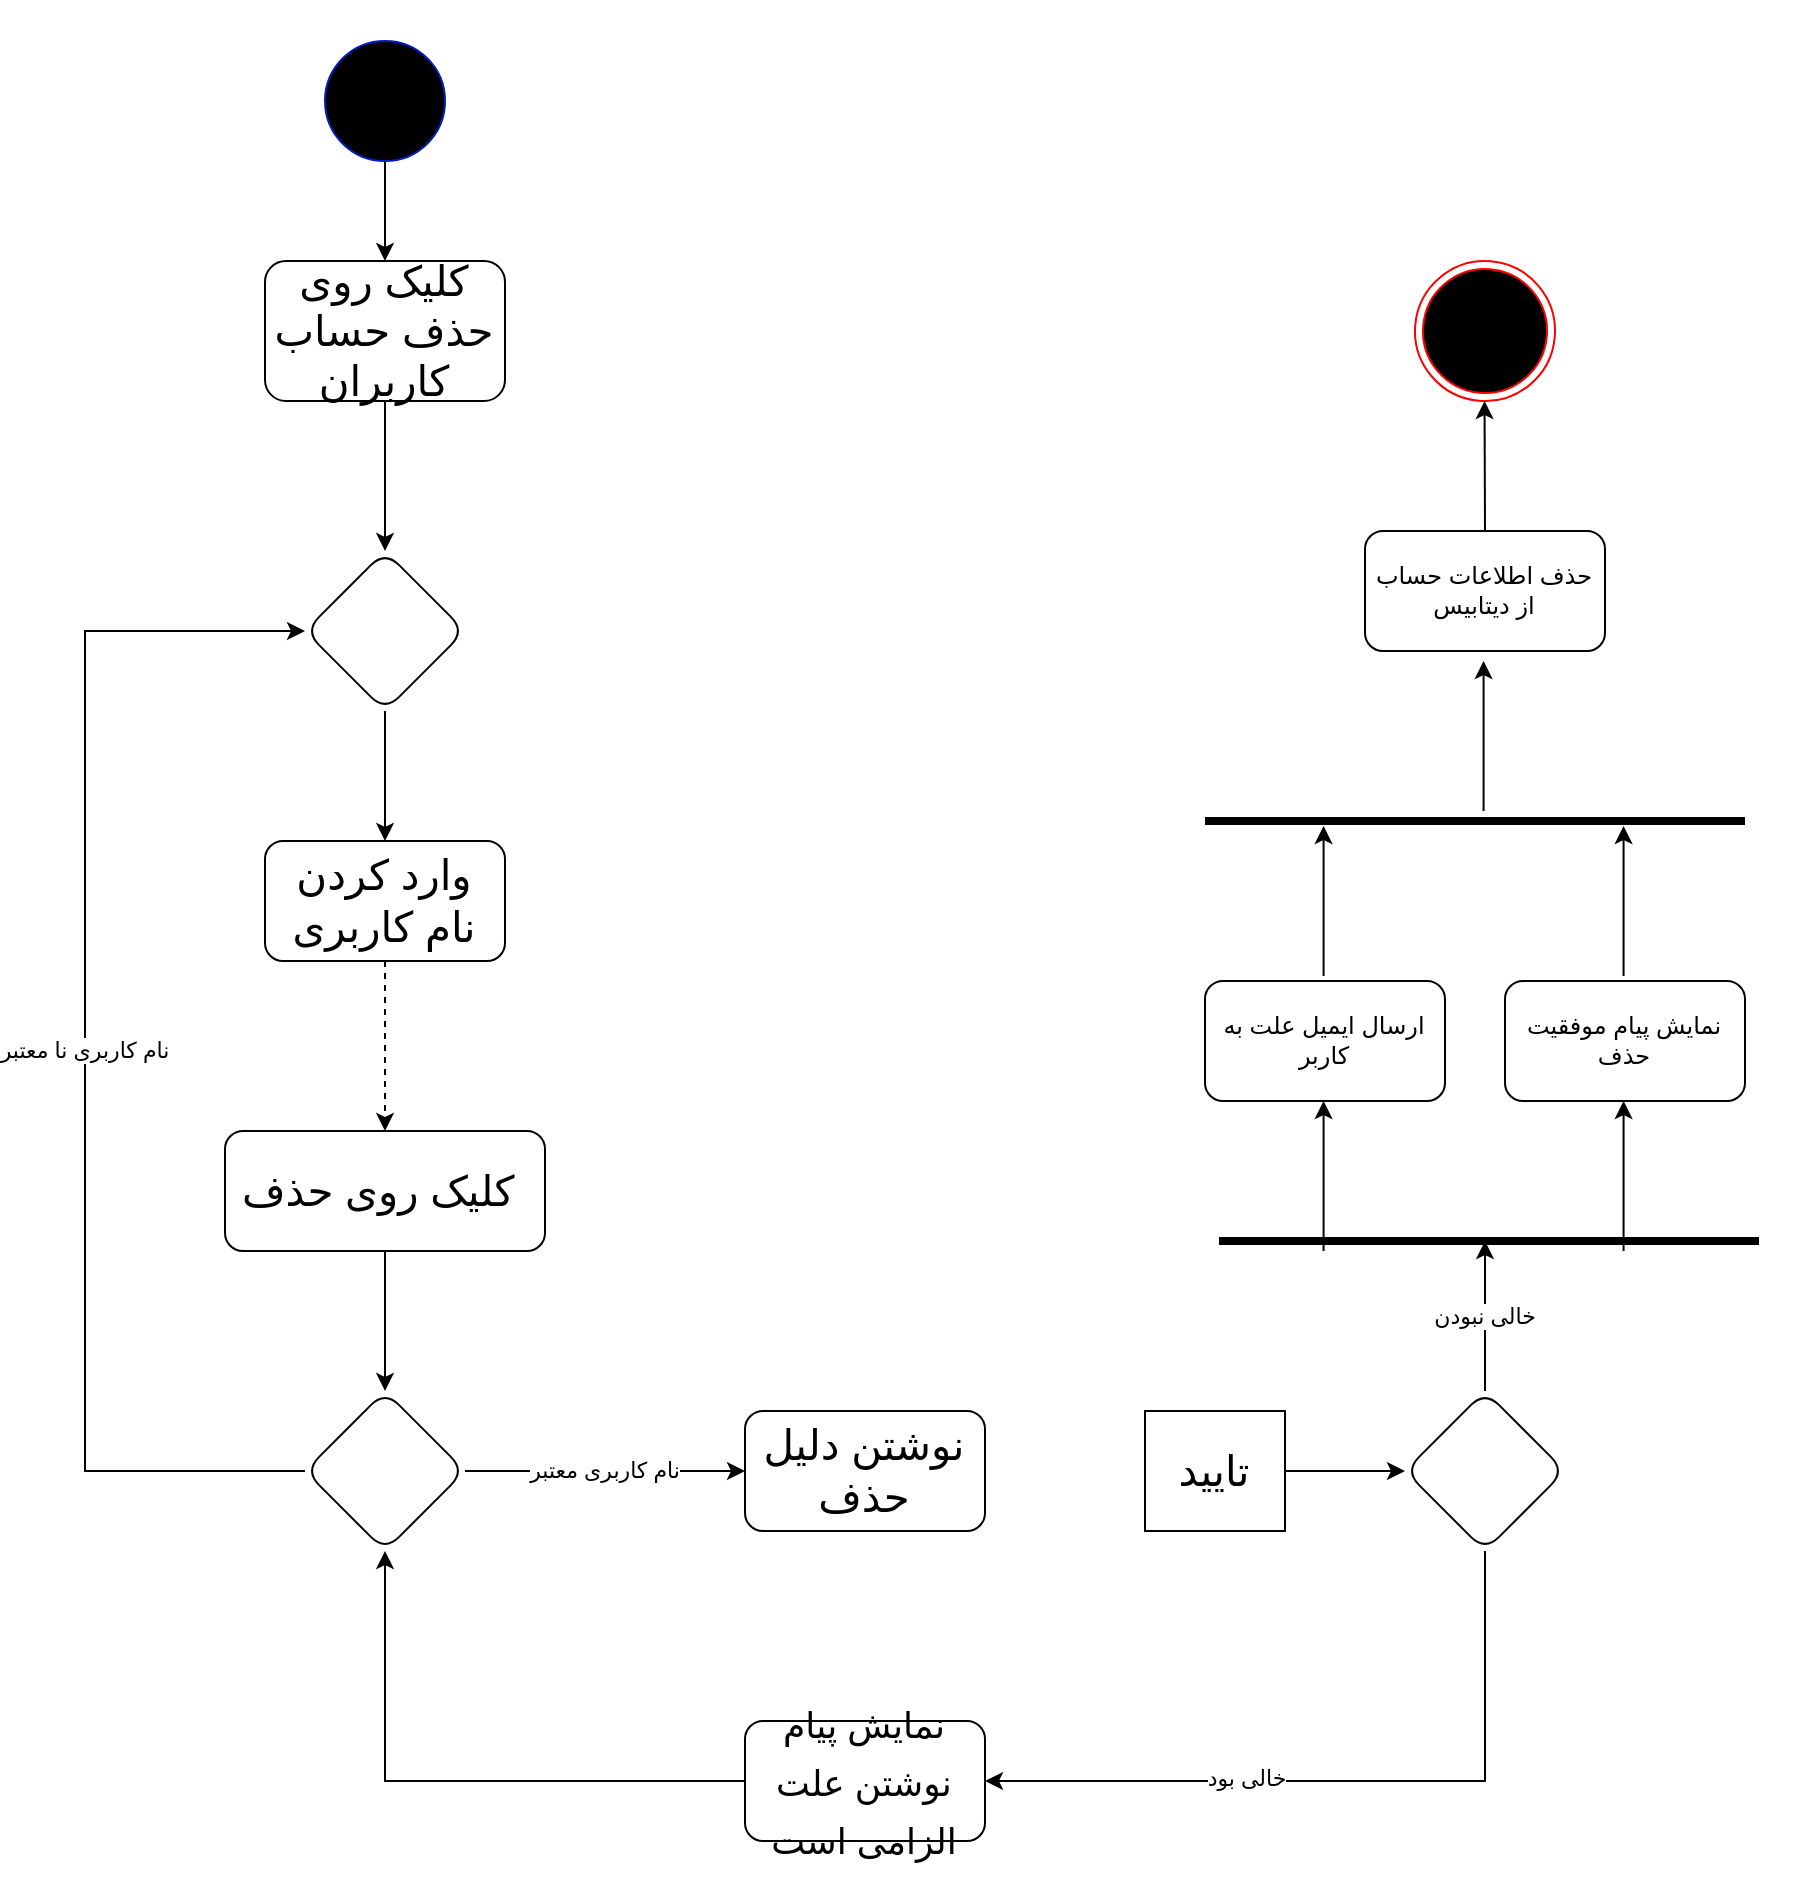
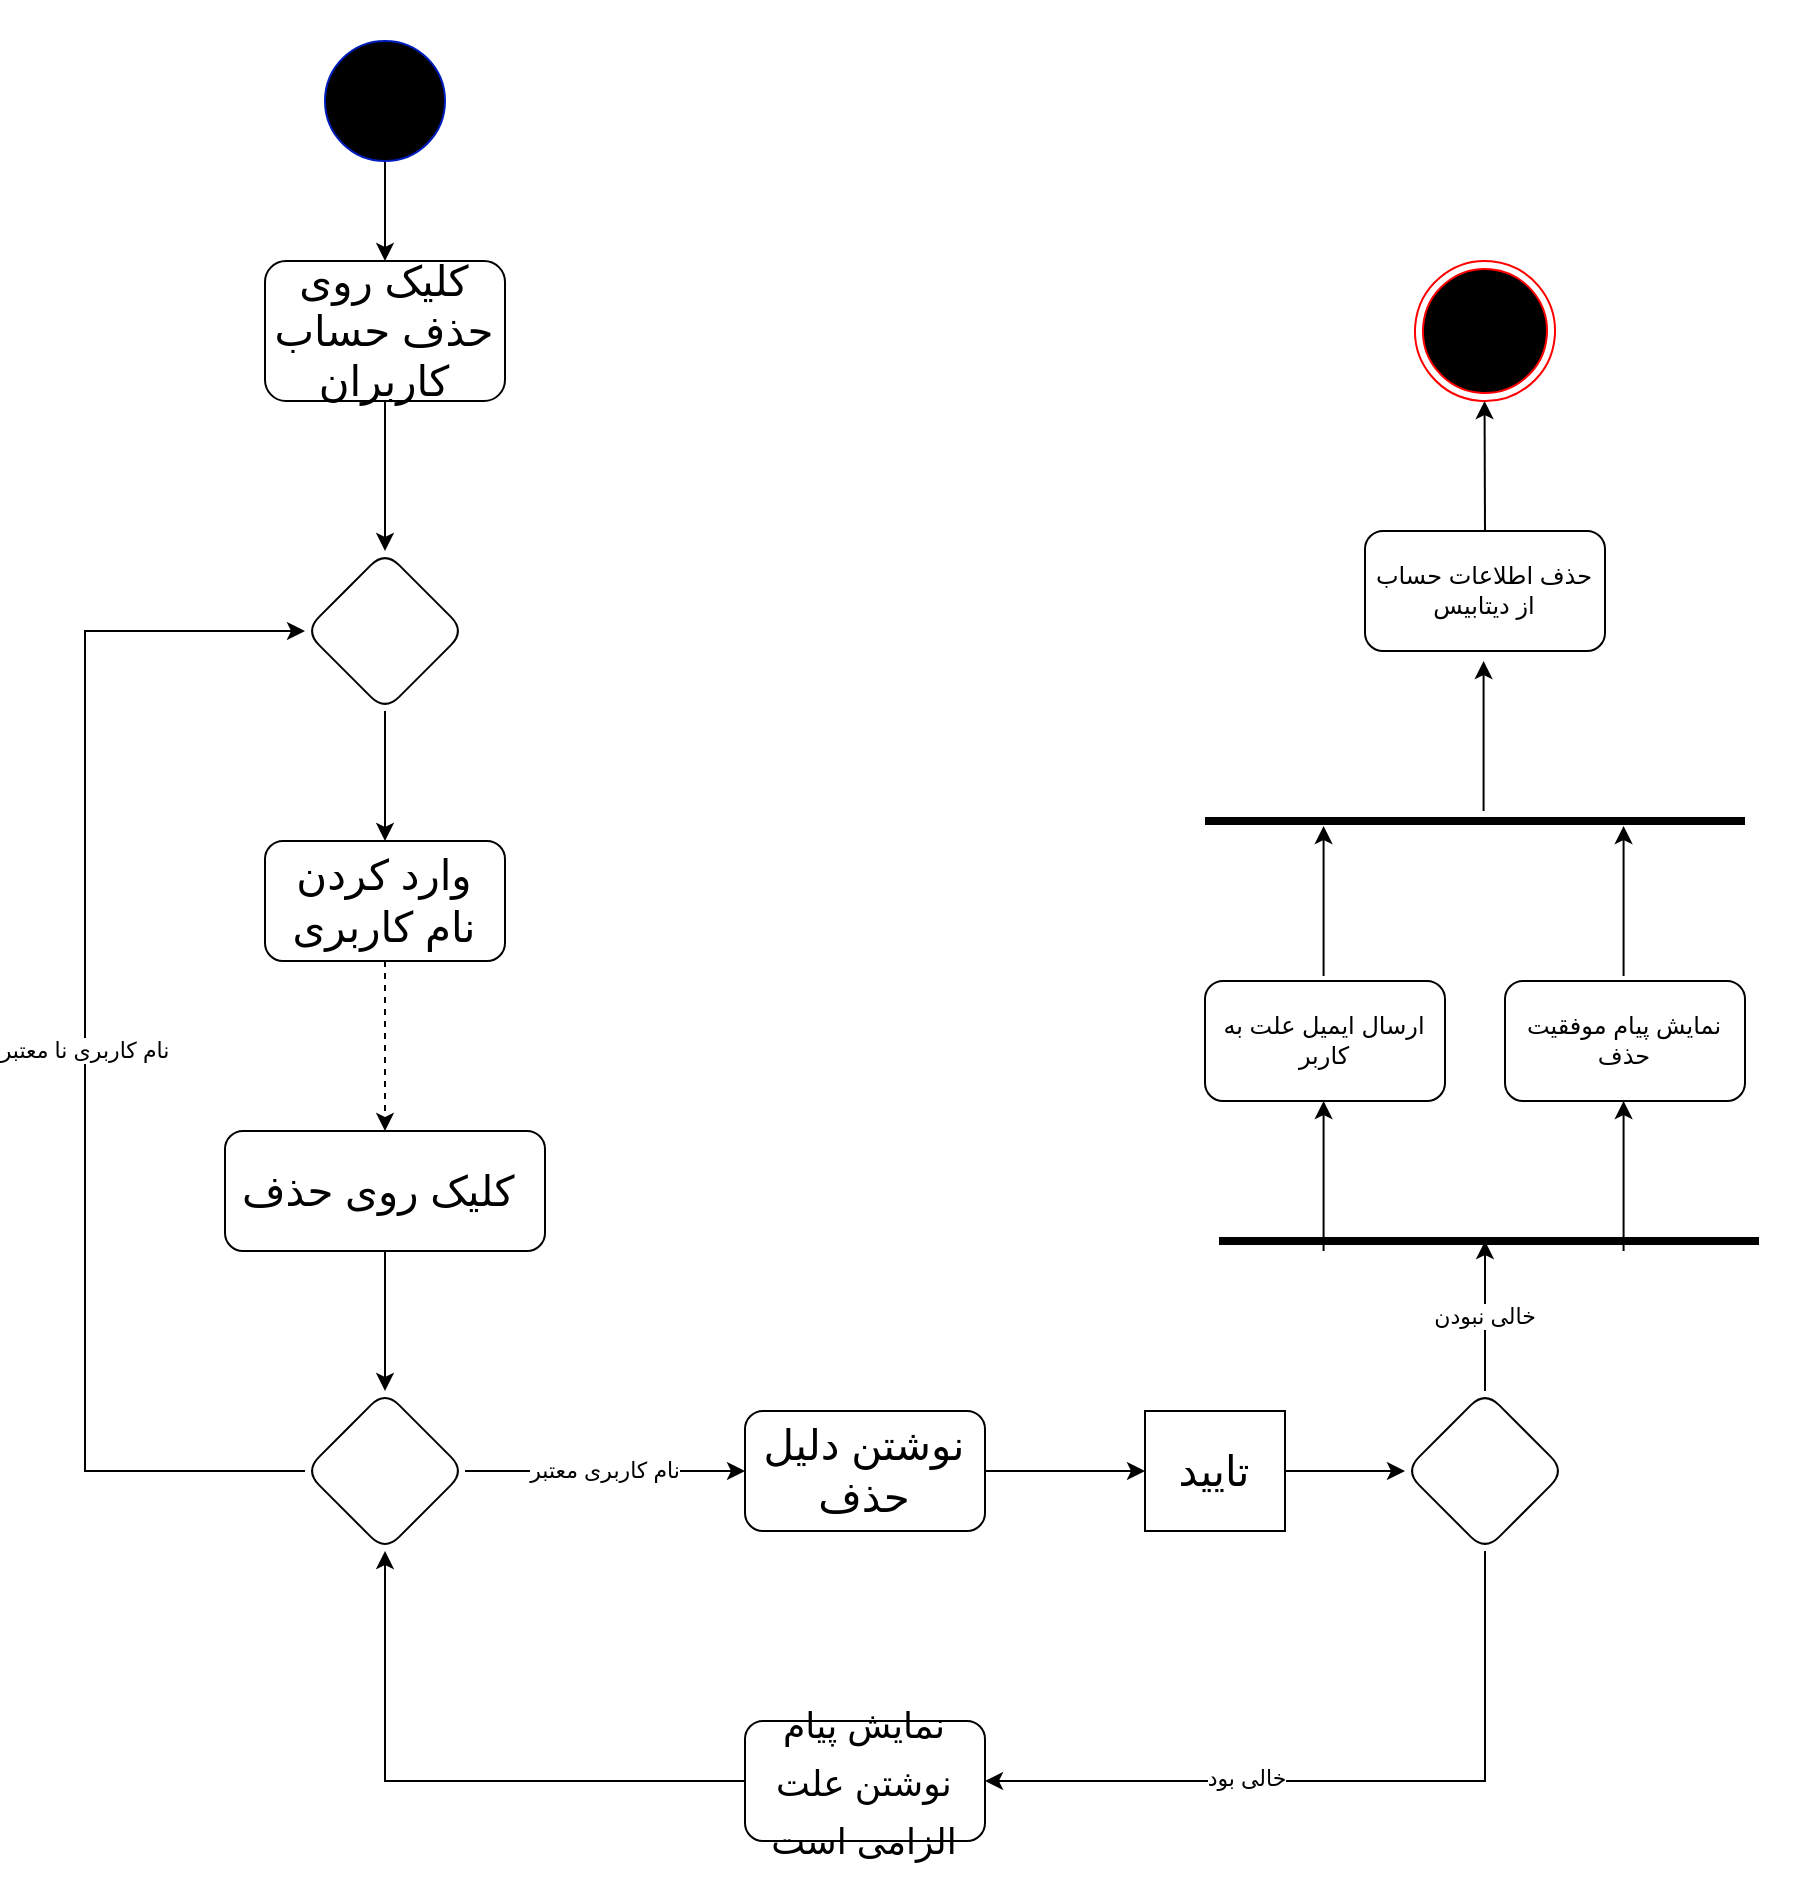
none -> (1058, 1471)
